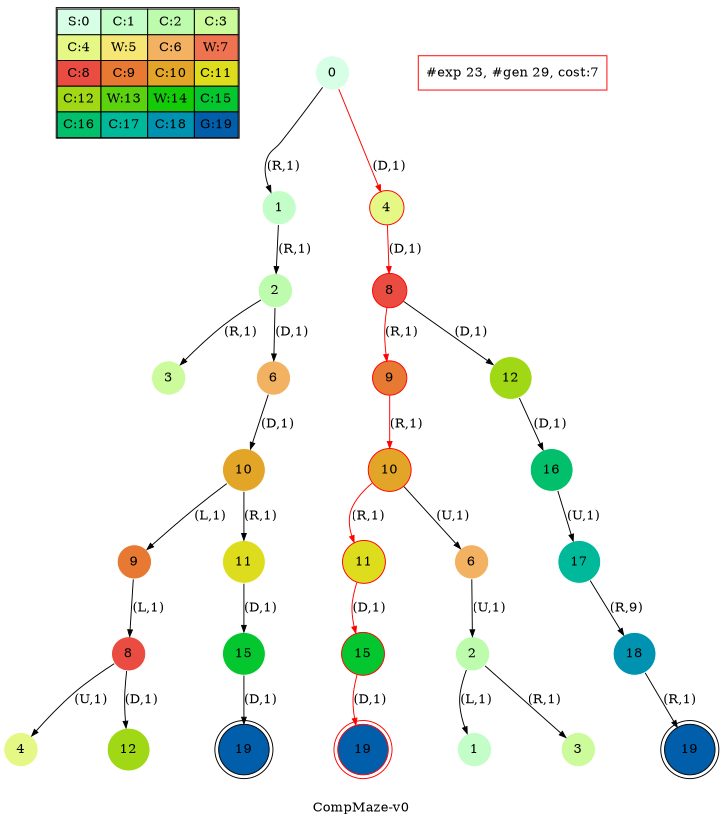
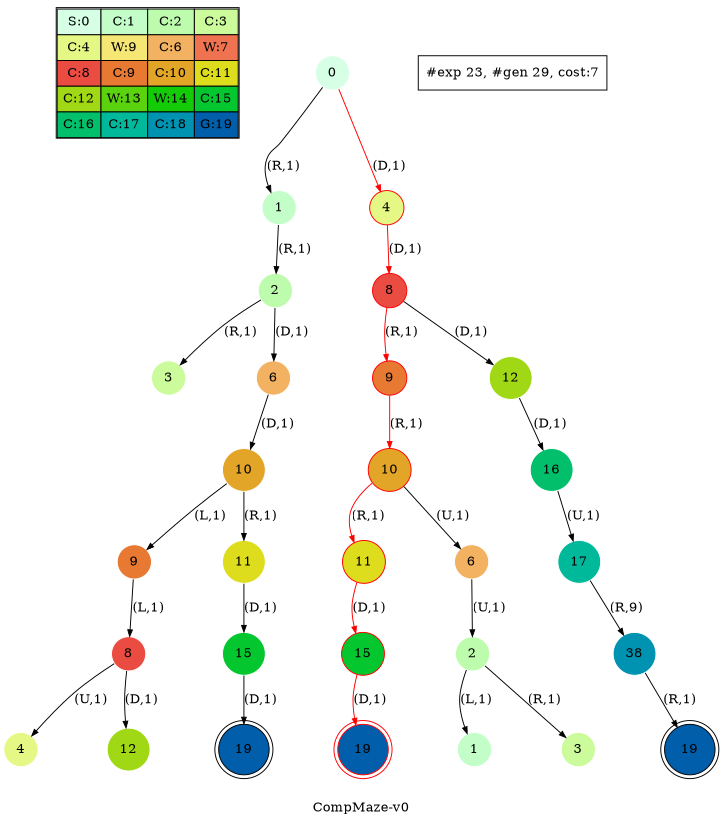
(124, 47) -> (124, 47)
(513, 73) -> (513, 73)
(635, 654) -> (635, 654)
